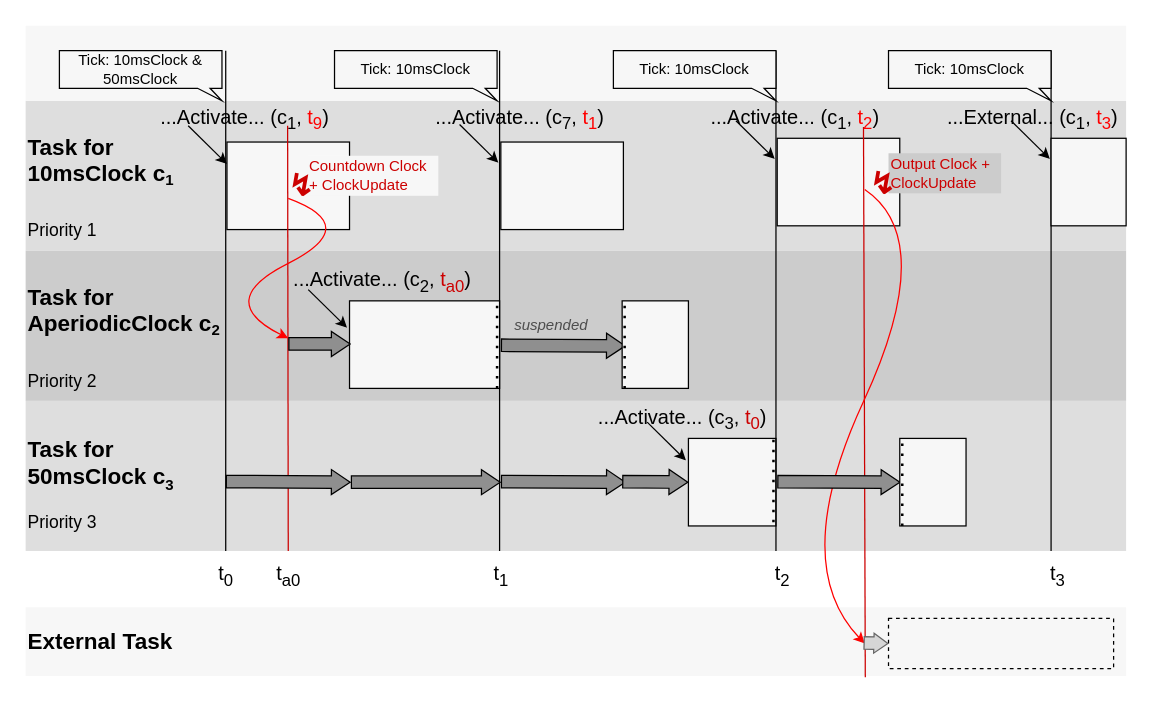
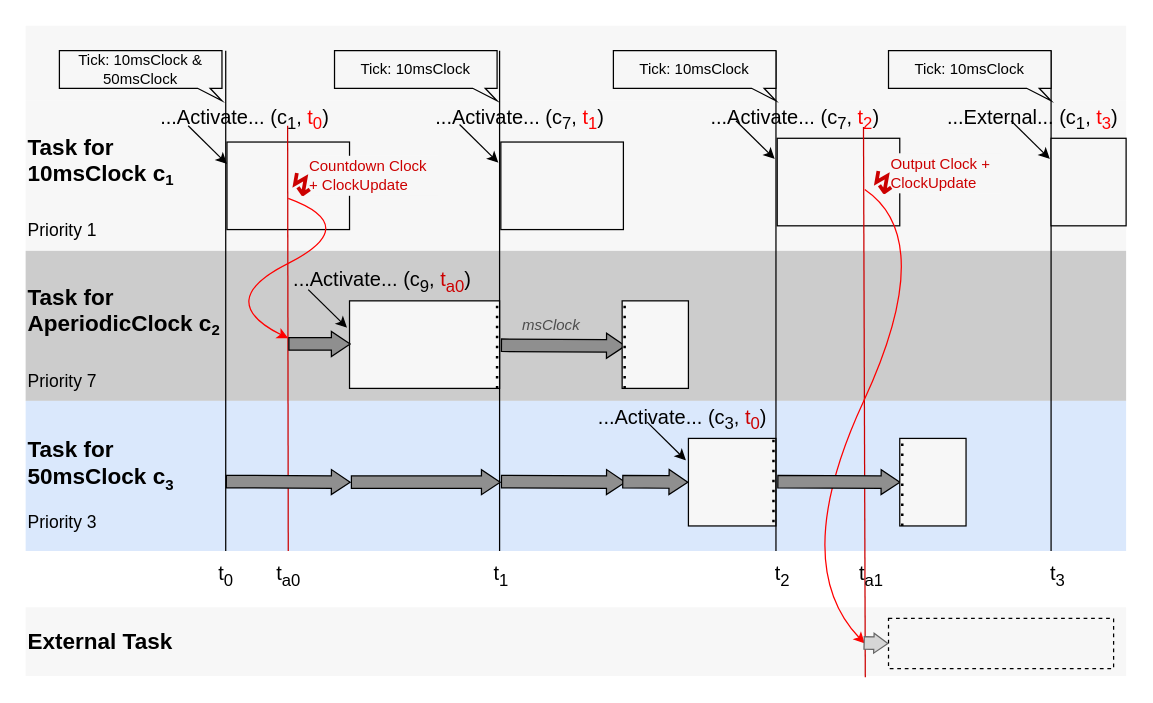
(245, 119) -> (245, 119)
(795, 119) -> (795, 119)
(944, 173) -> (944, 173)
(98, 176) -> (98, 176)
(383, 282) -> (383, 282)
(124, 326) -> (124, 326)
(551, 326) -> (551, 326)
(576, 476) -> (576, 476)
none -> (871, 576)
